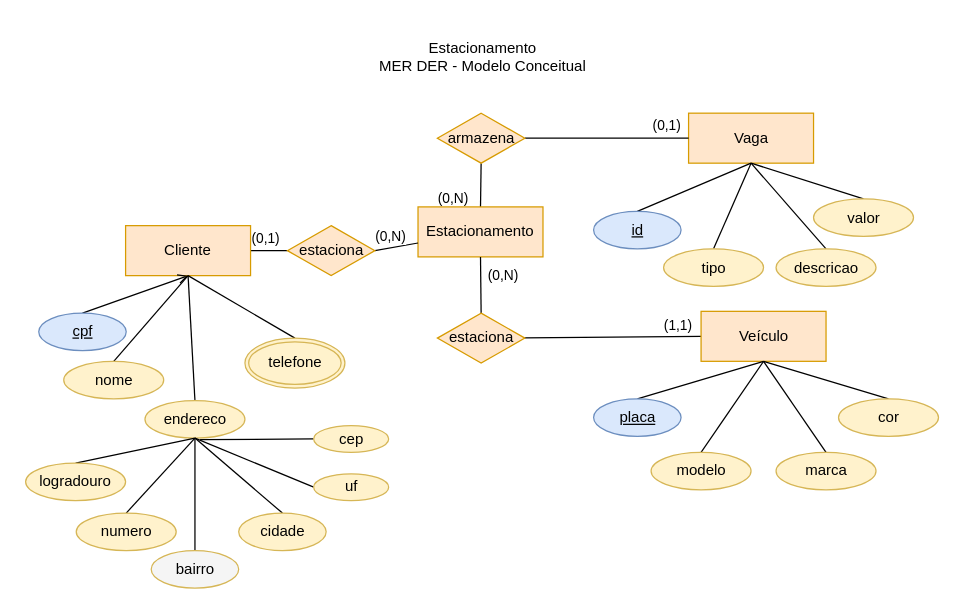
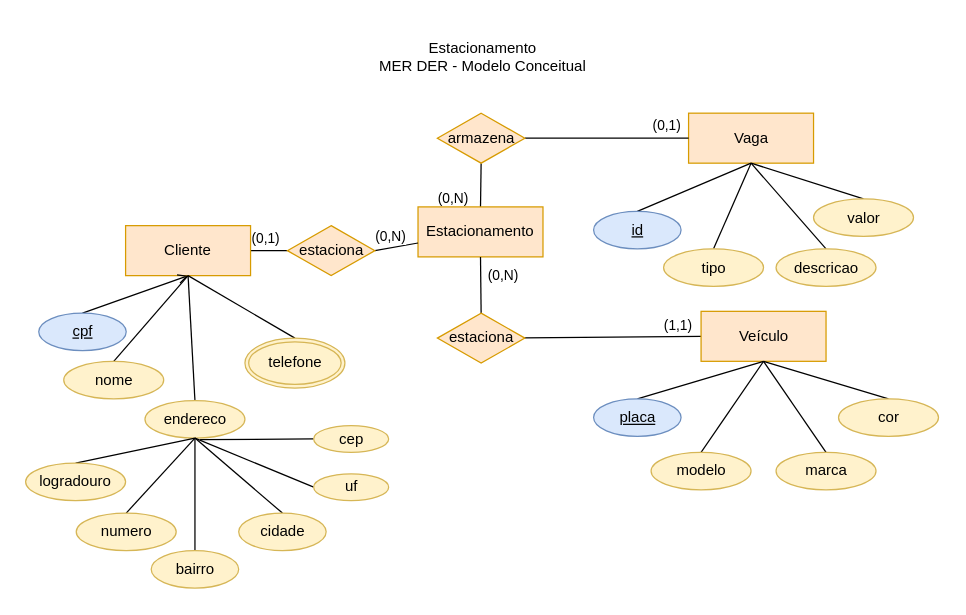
(195, 569) -> (195, 569)
